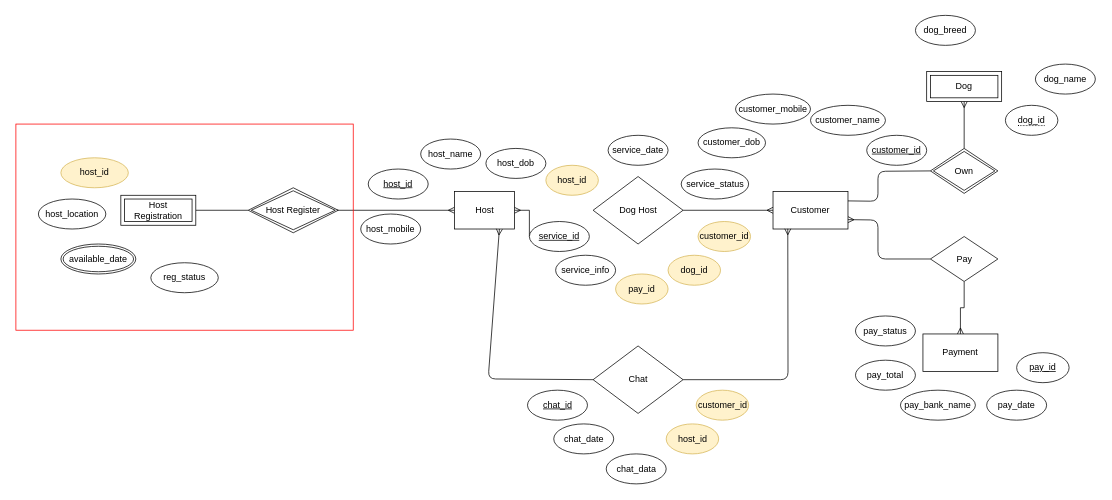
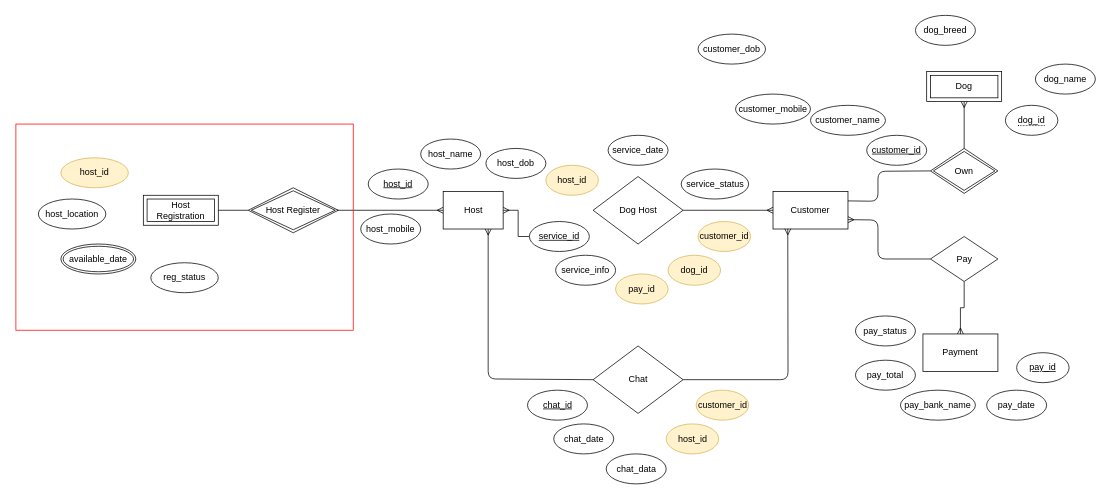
(732, 143) -> (732, 49)
(158, 210) -> (180, 210)
(484, 210) -> (473, 210)
